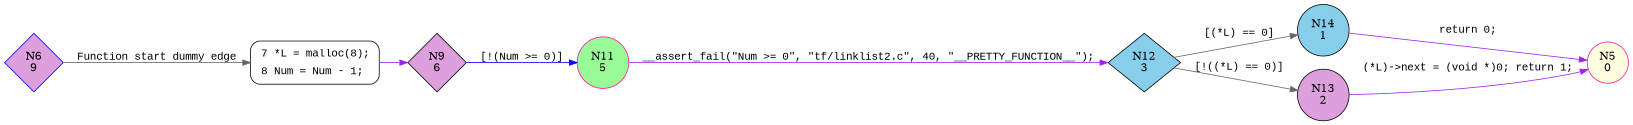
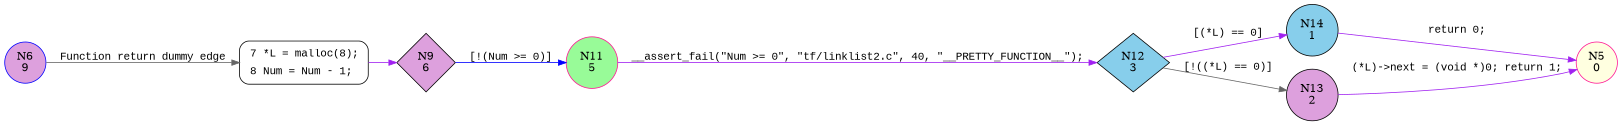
(1232, 47) -> (1221, 47)
(157, 57) -> (143, 57)
(34, 63) -> (25, 63)
